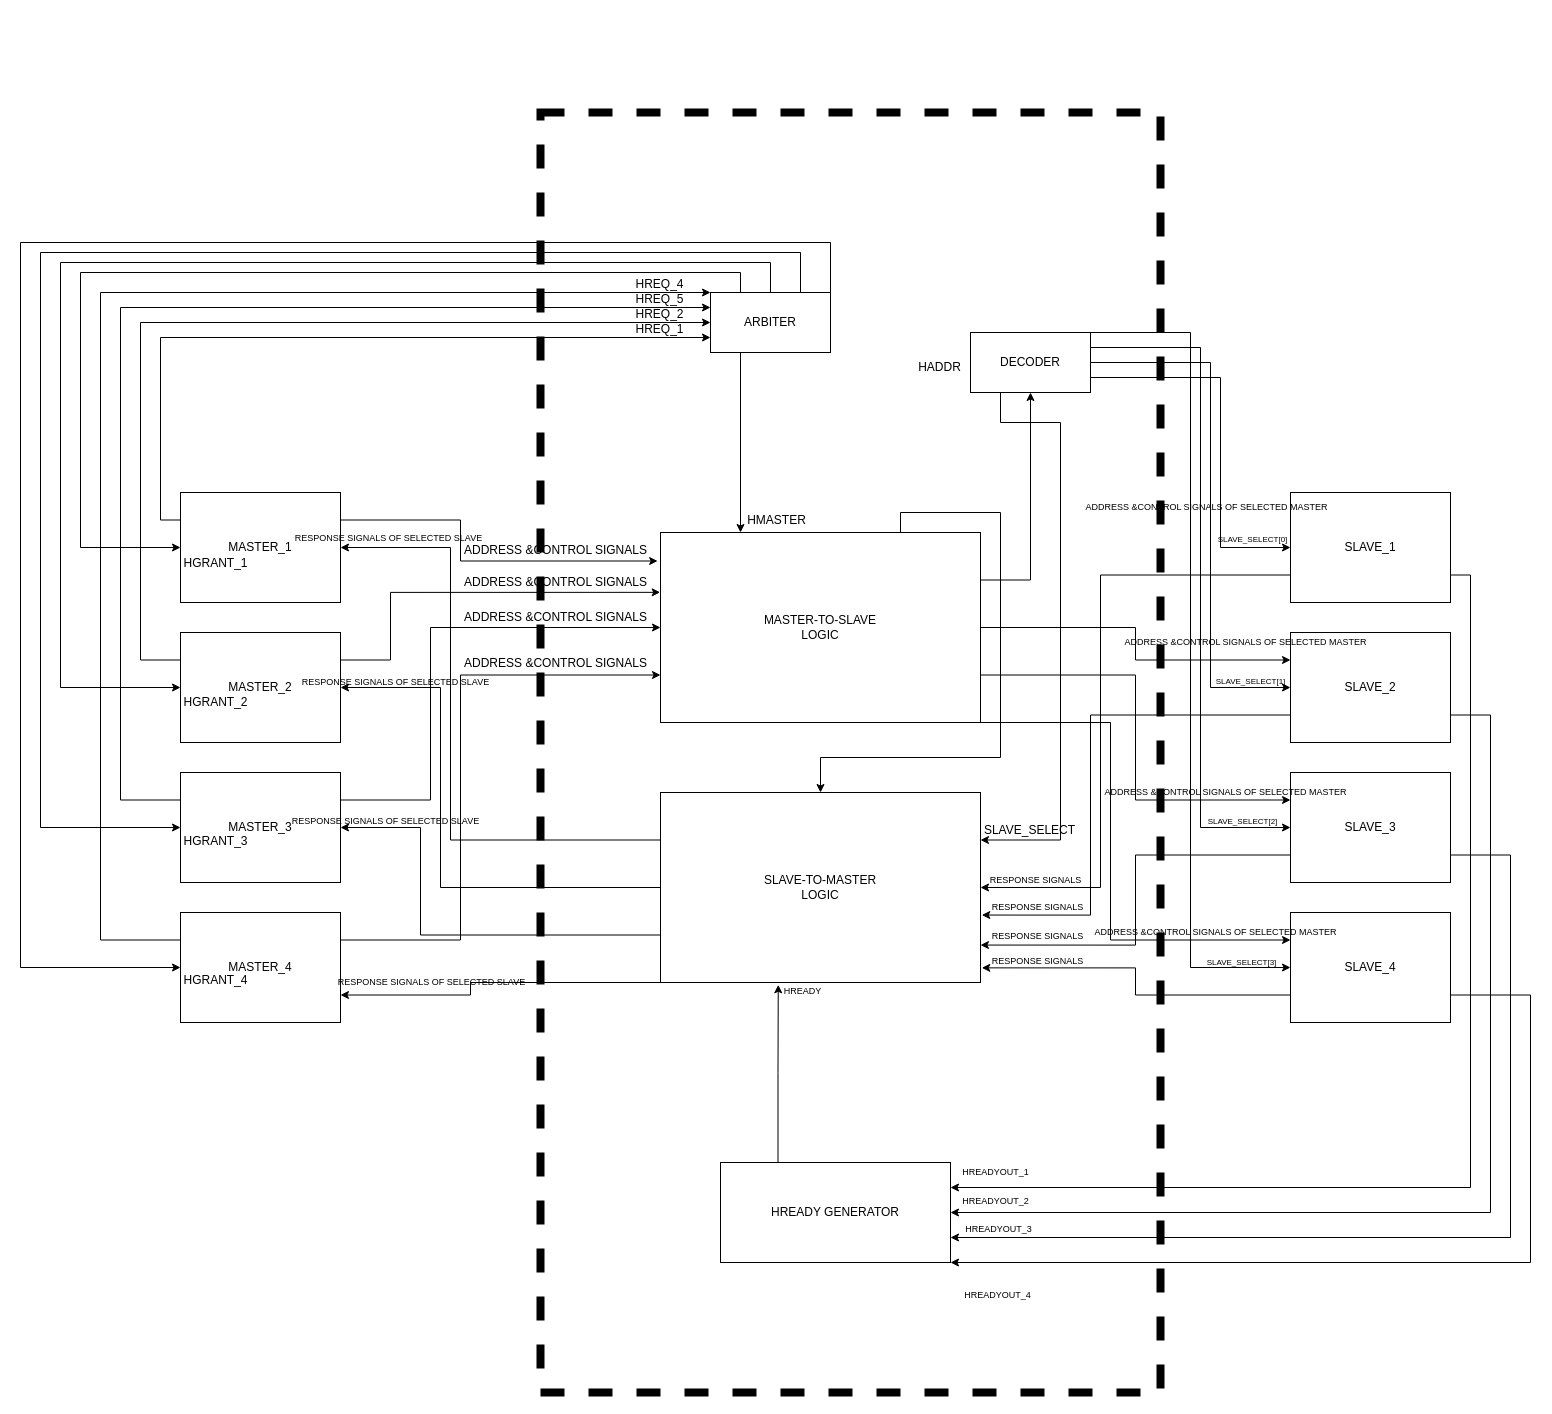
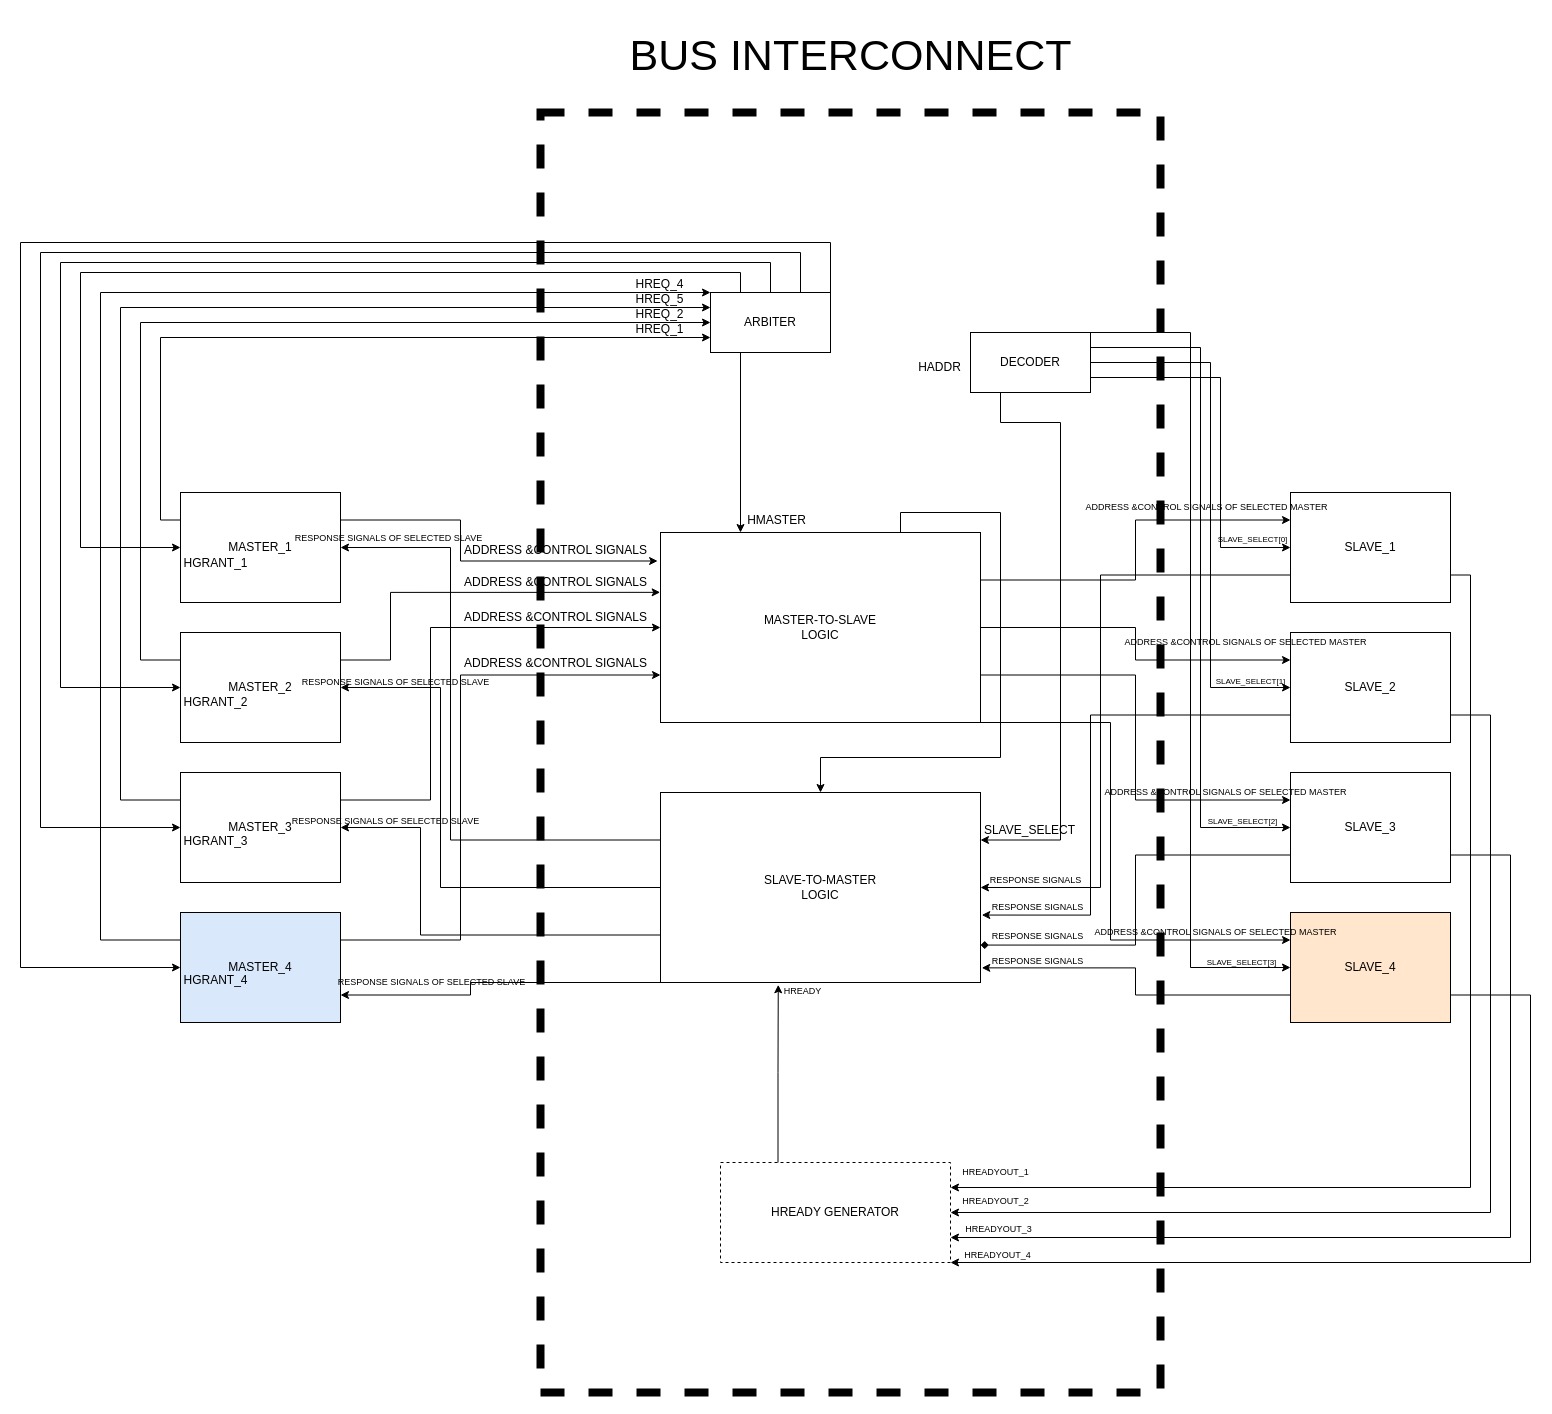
none -> (851, 56)
(1031, 491) -> (1136, 530)
(989, 945) -> (989, 945)
(261, 968) -> (261, 968)
(1371, 968) -> (1371, 968)
(836, 1213) -> (836, 1213)
(998, 1296) -> (998, 1256)
